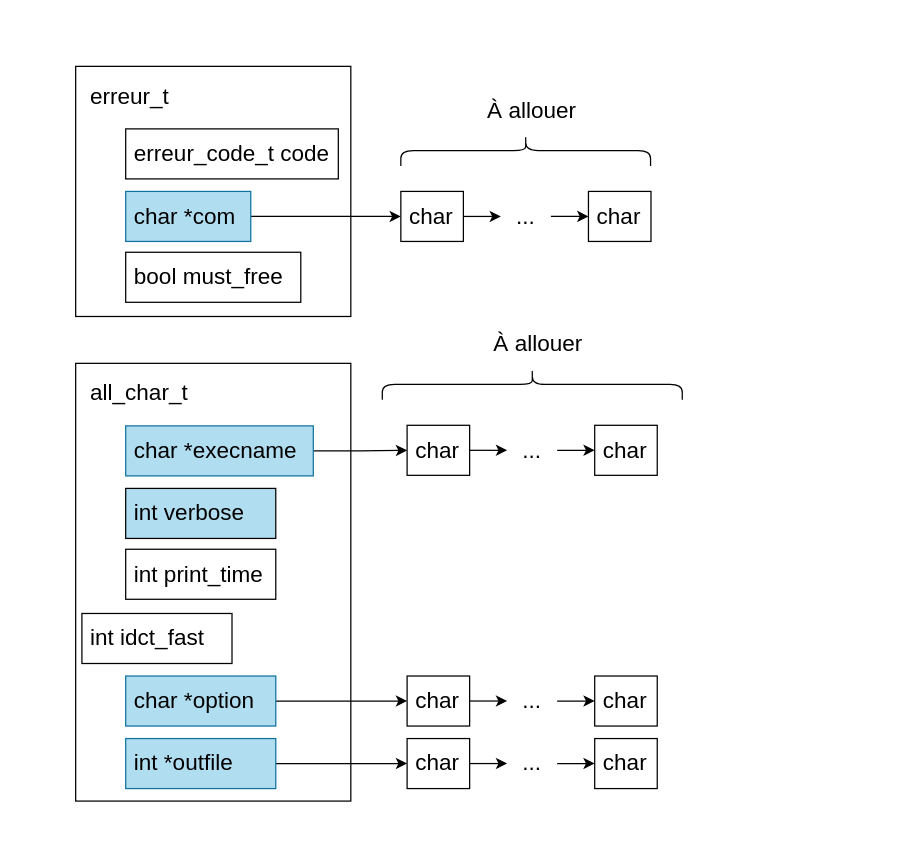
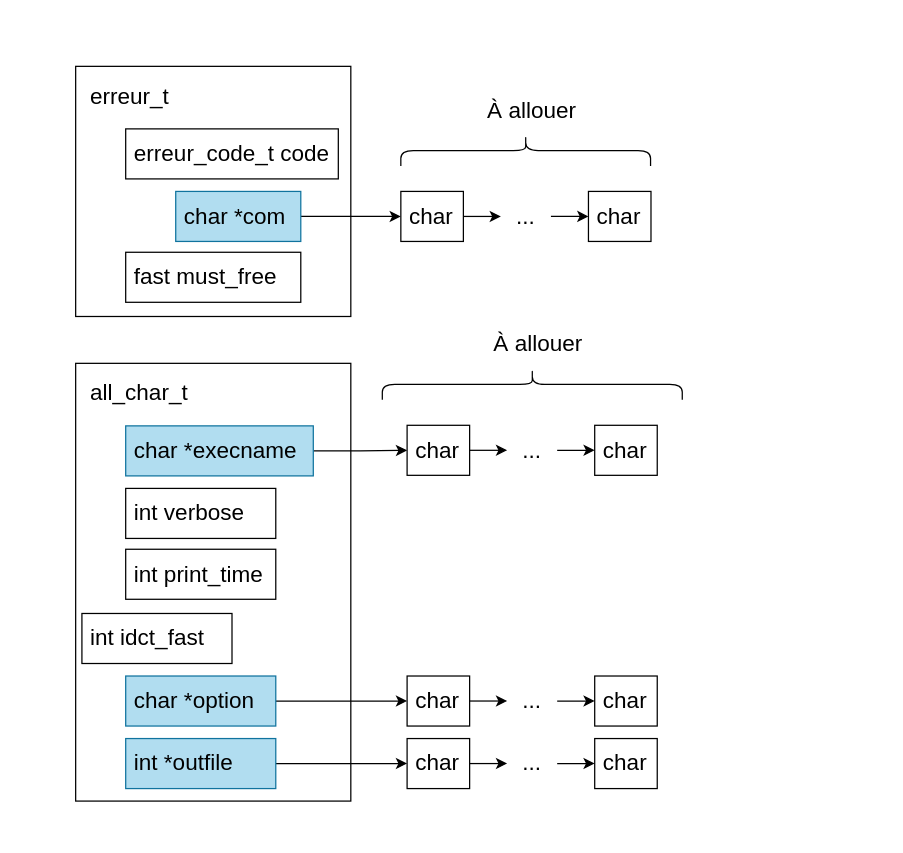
(188, 216) -> (238, 216)
(210, 277) -> (213, 277)
(201, 513) -> (201, 513)
